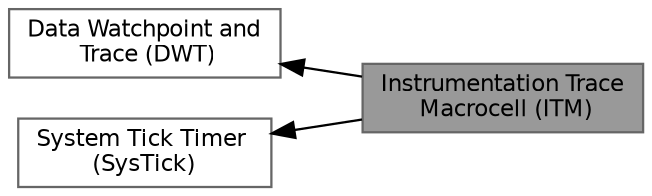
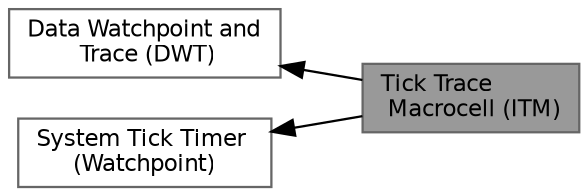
(503, 98) -> (471, 98)
(145, 153) -> (145, 153)
